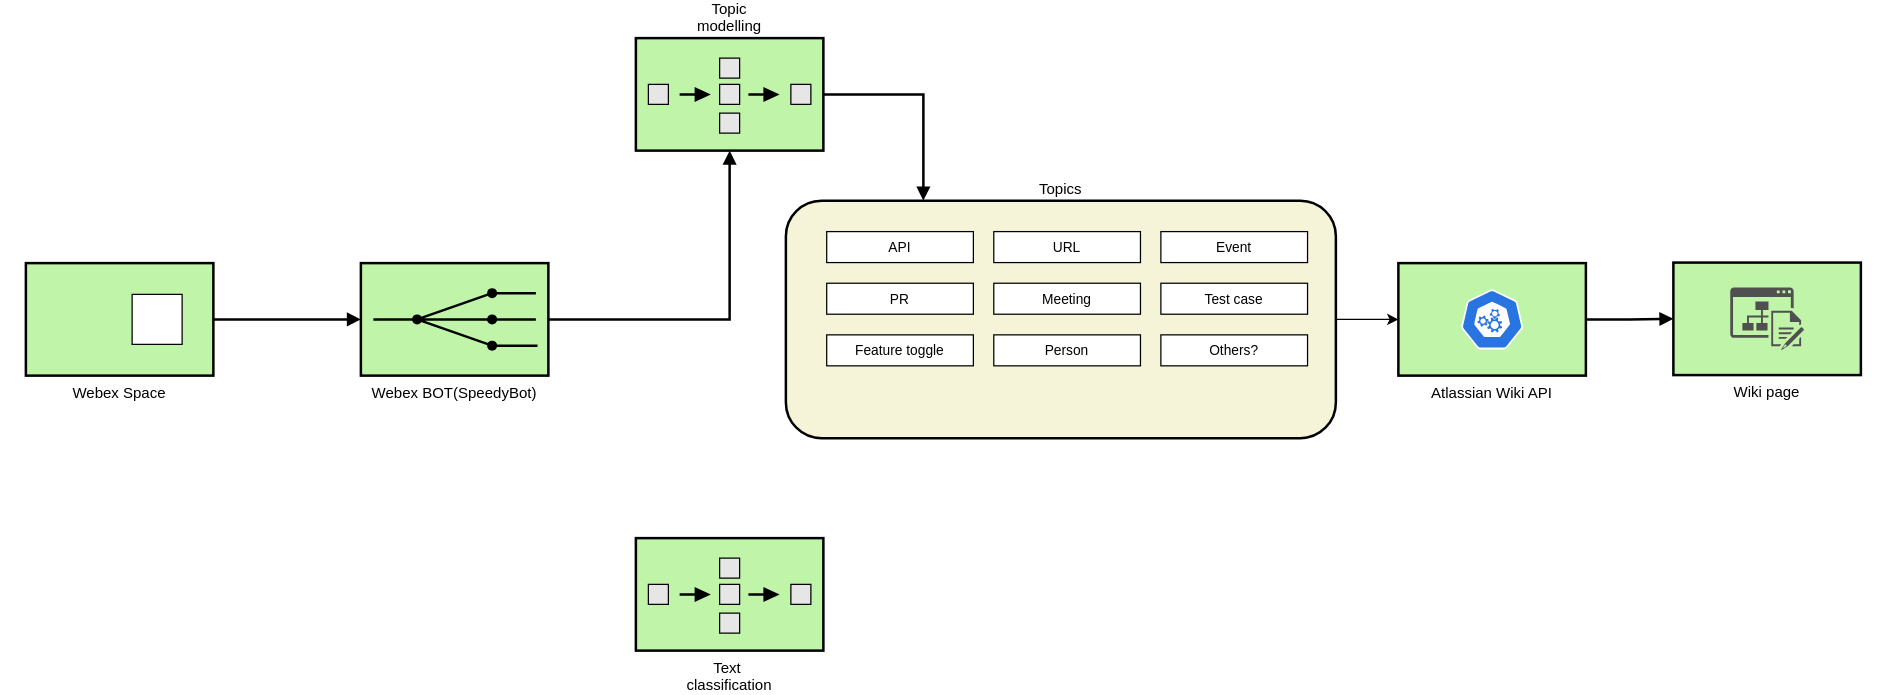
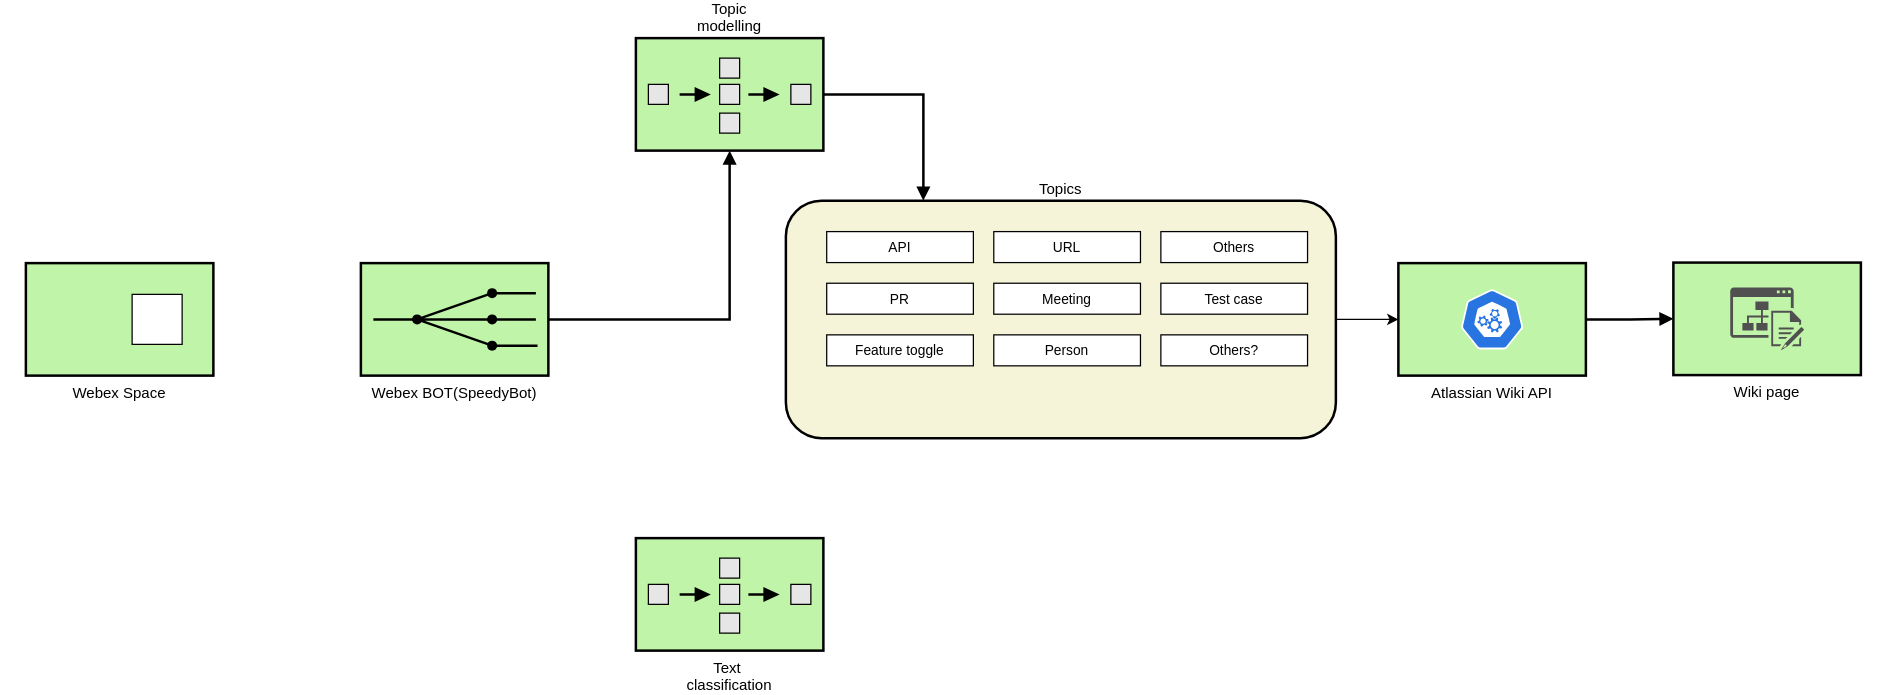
(1233, 248) -> (1233, 248)
(280, 319) -> none
